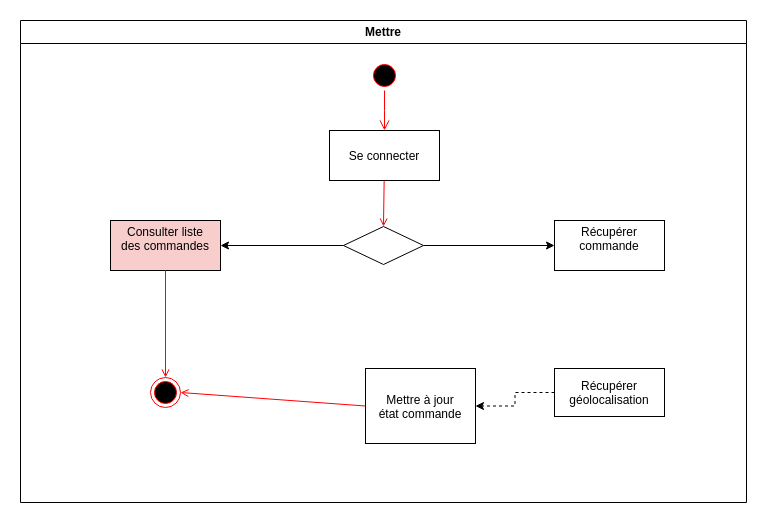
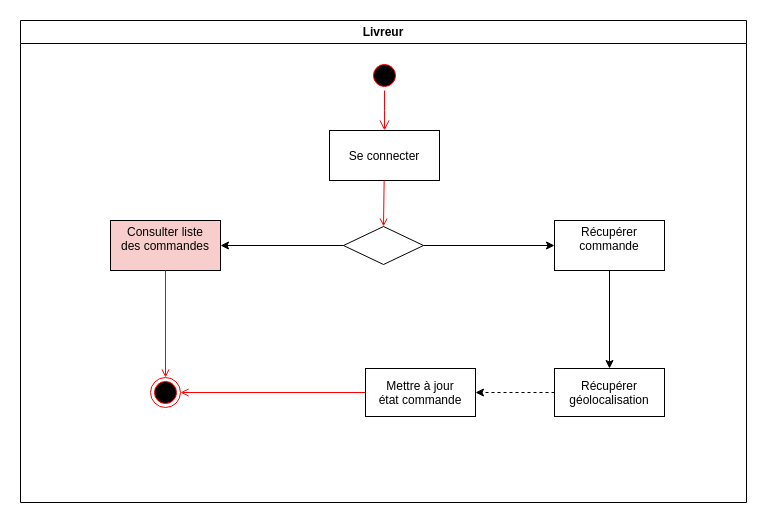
(384, 33) -> (384, 33)
none -> (610, 316)
(421, 406) -> (421, 393)
